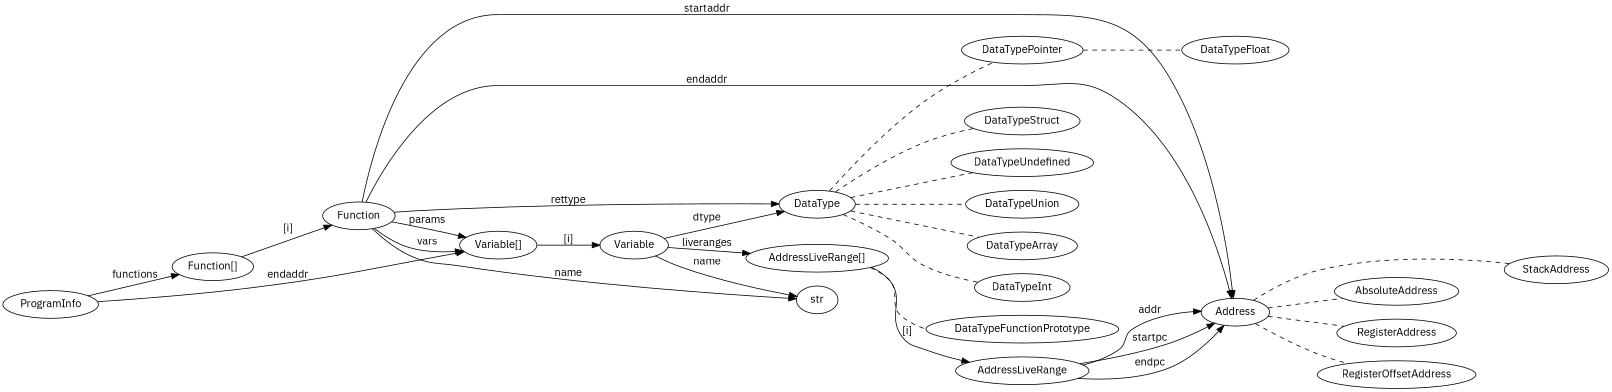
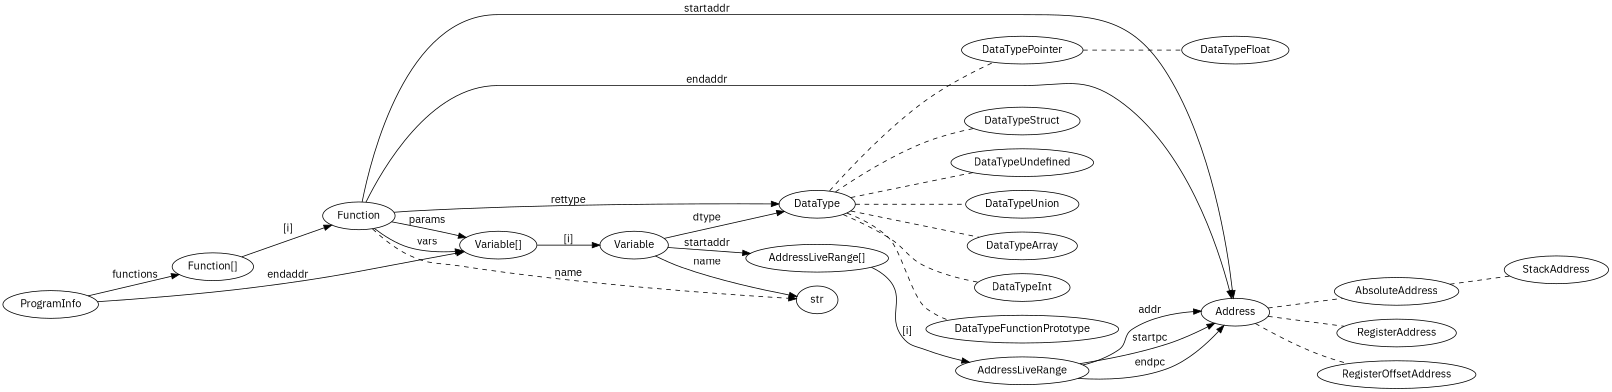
(707, 243) -> (707, 243)
(1378, 261) -> (1480, 280)
(575, 281) -> (575, 281)
(900, 315) -> (902, 263)
